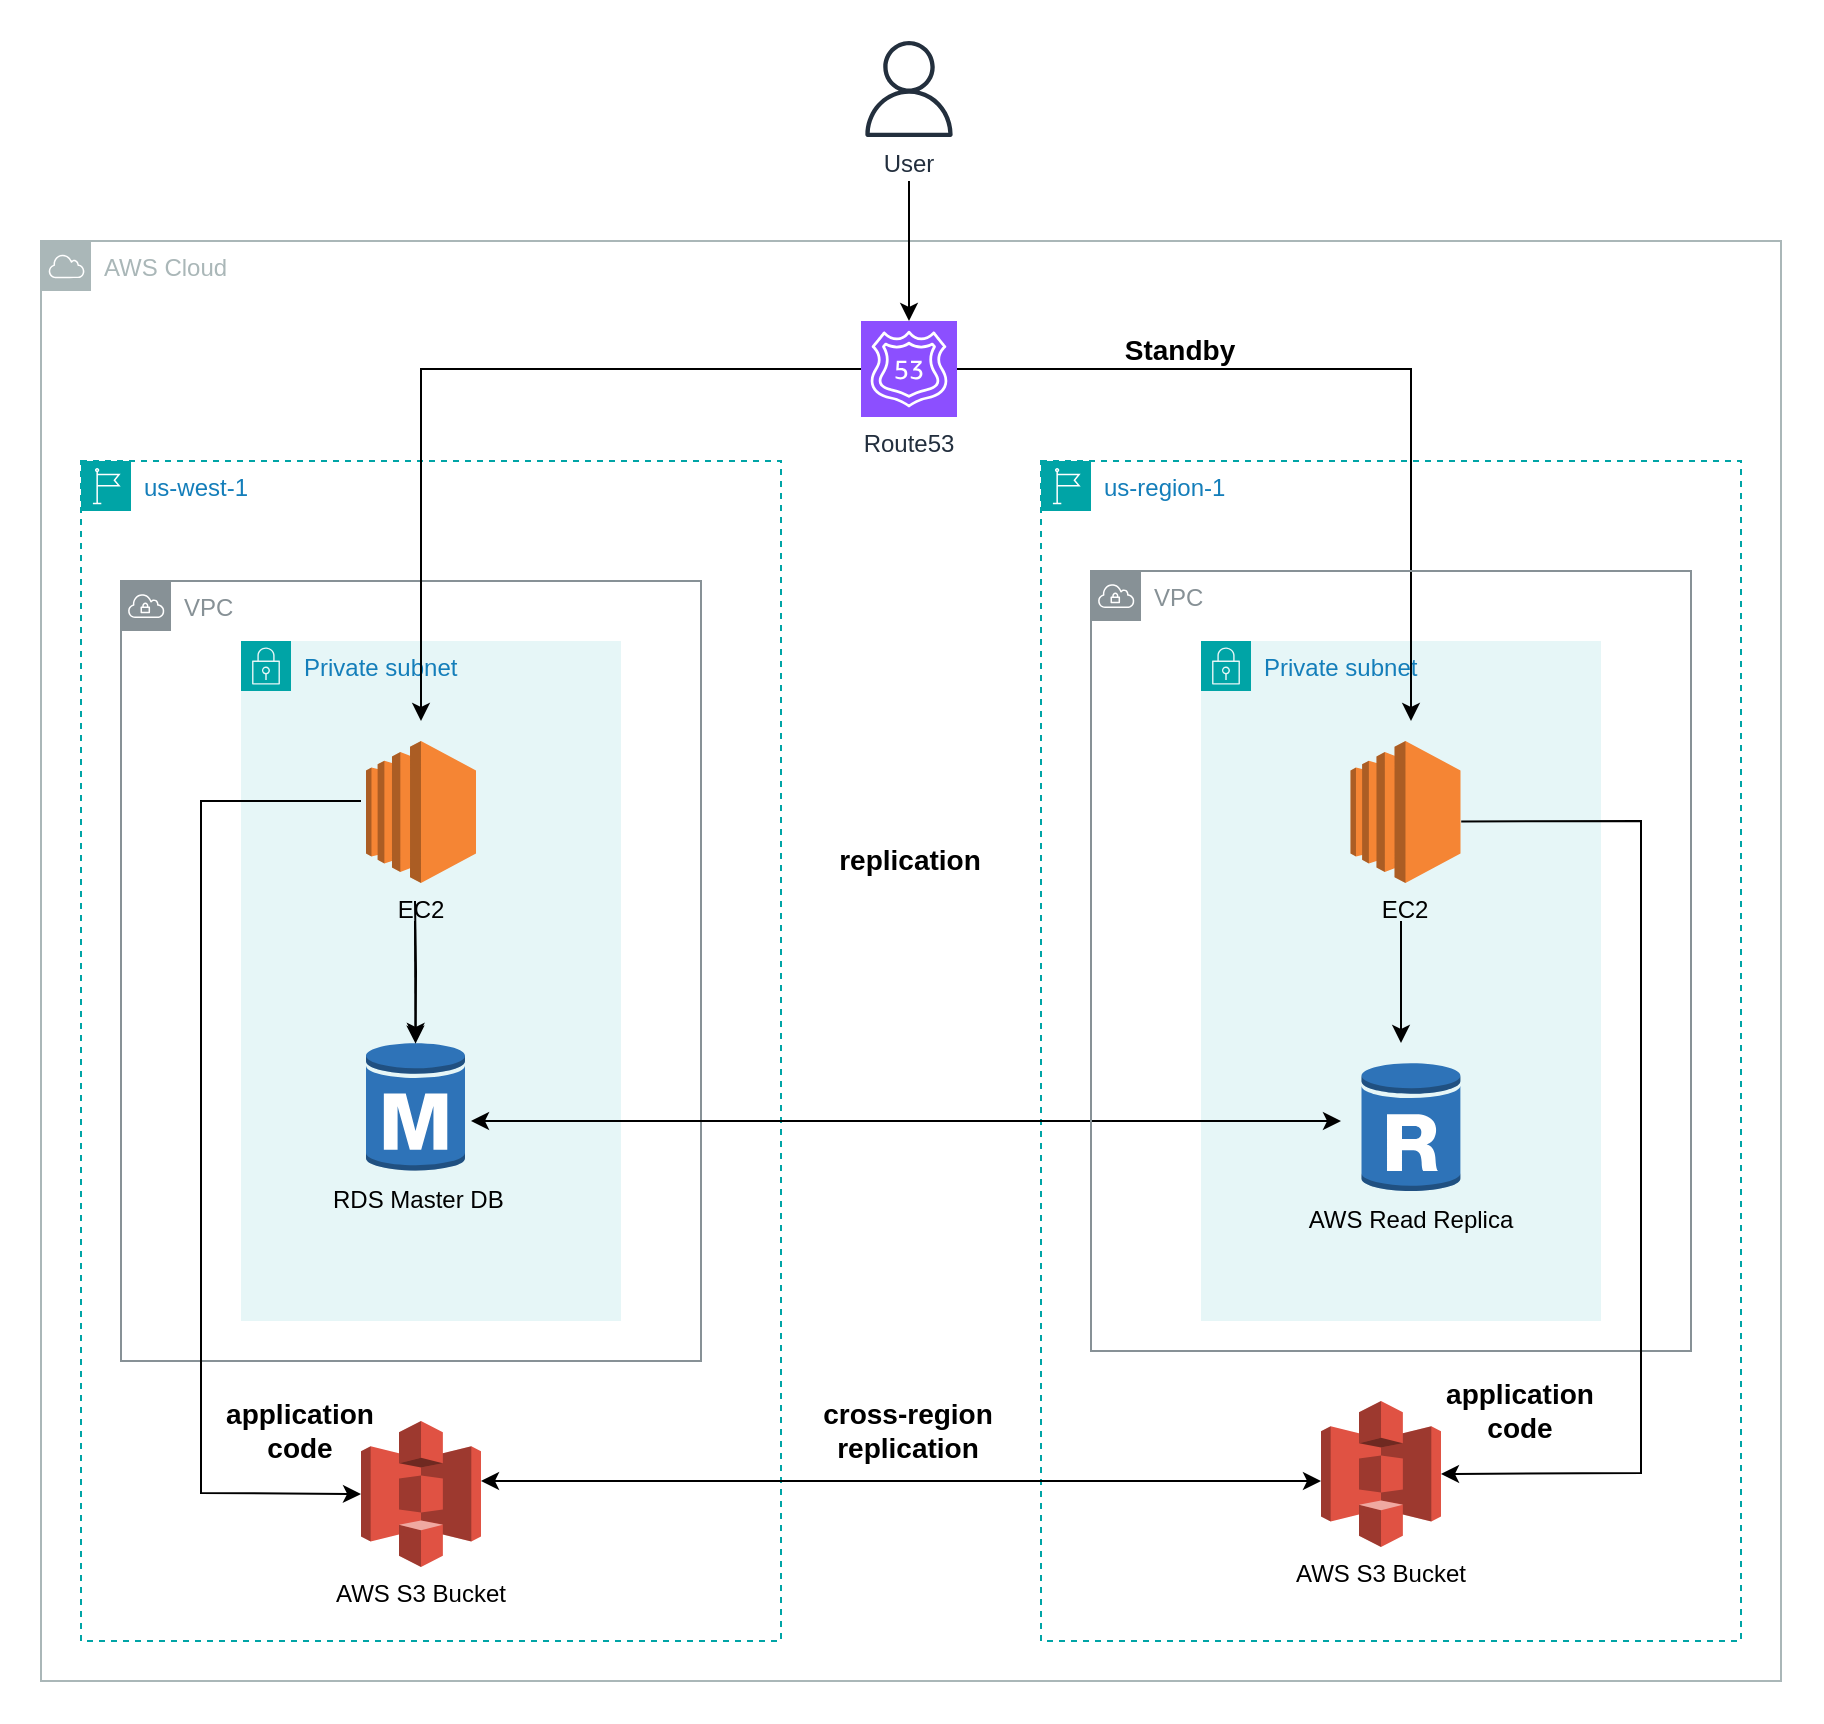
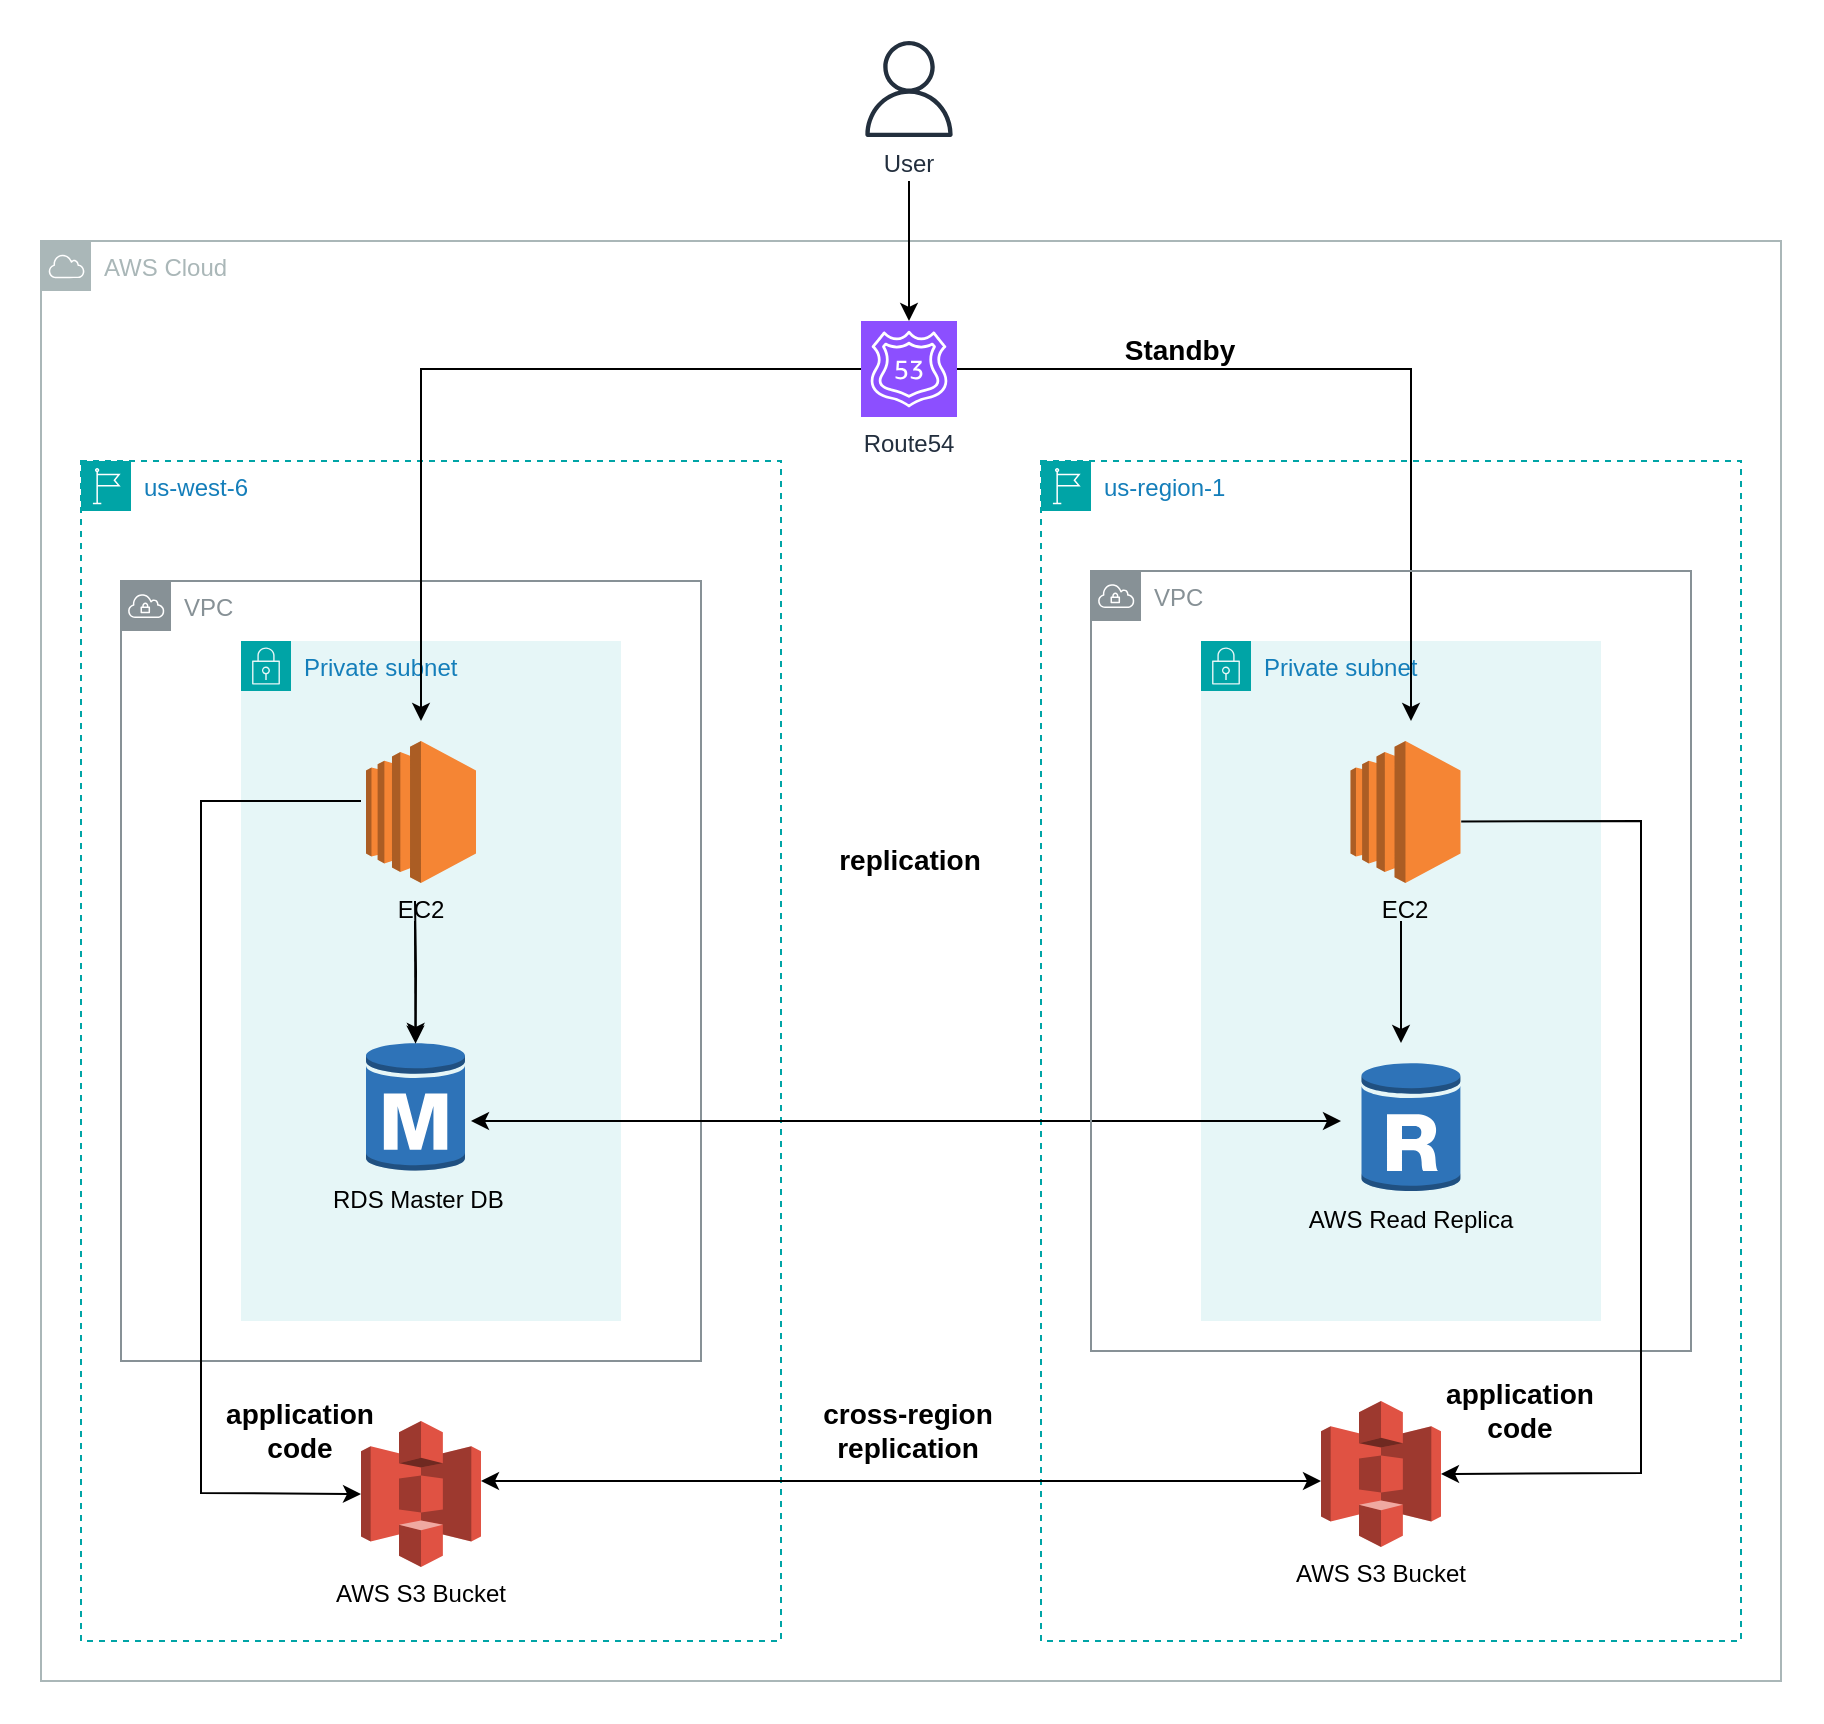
(910, 445) -> (910, 445)
(205, 489) -> (205, 489)
